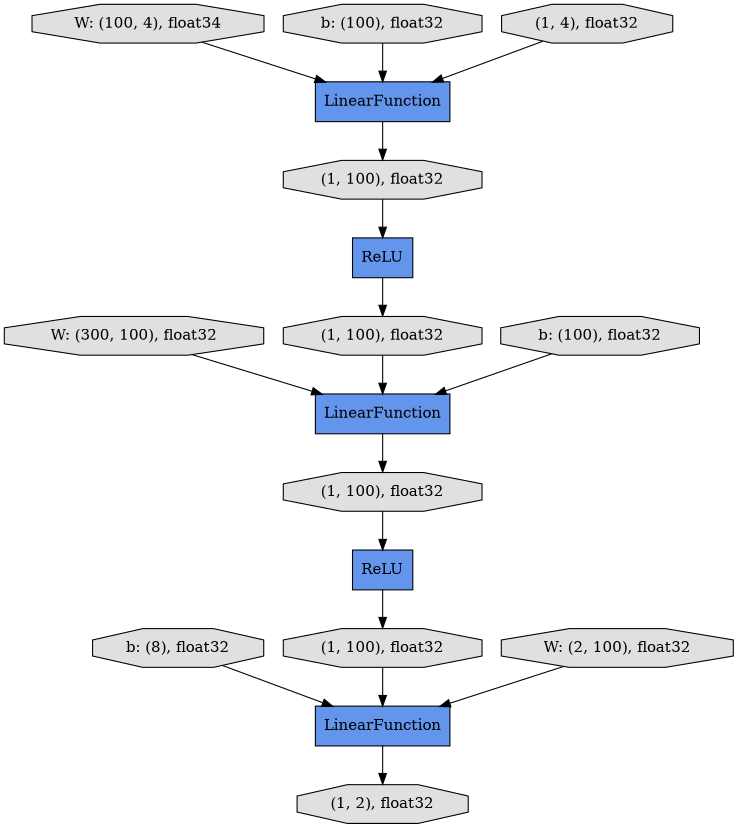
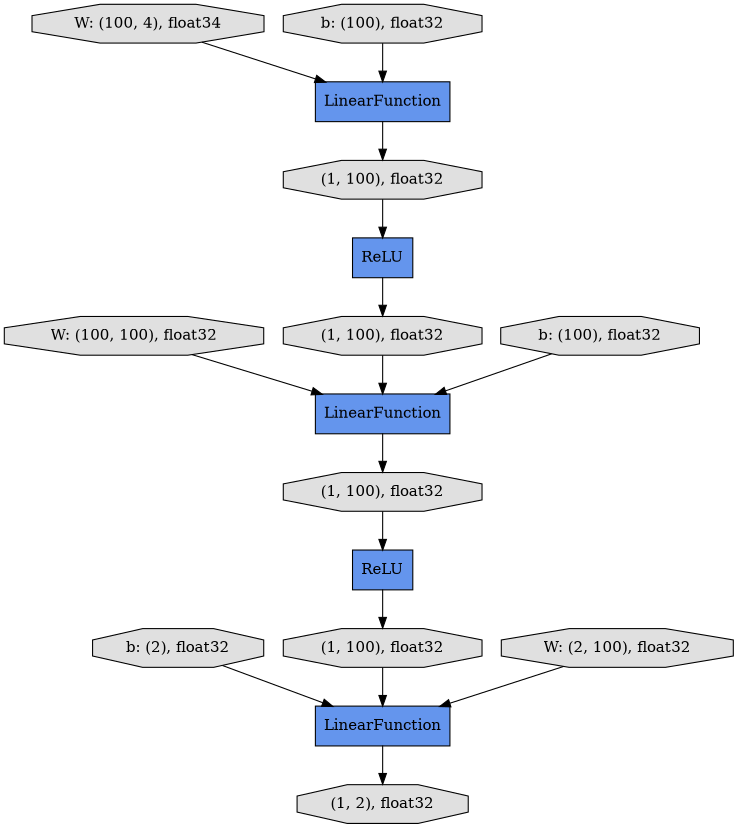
(587, 24) -> none
(134, 336) -> (134, 336)
(178, 648) -> (178, 648)
